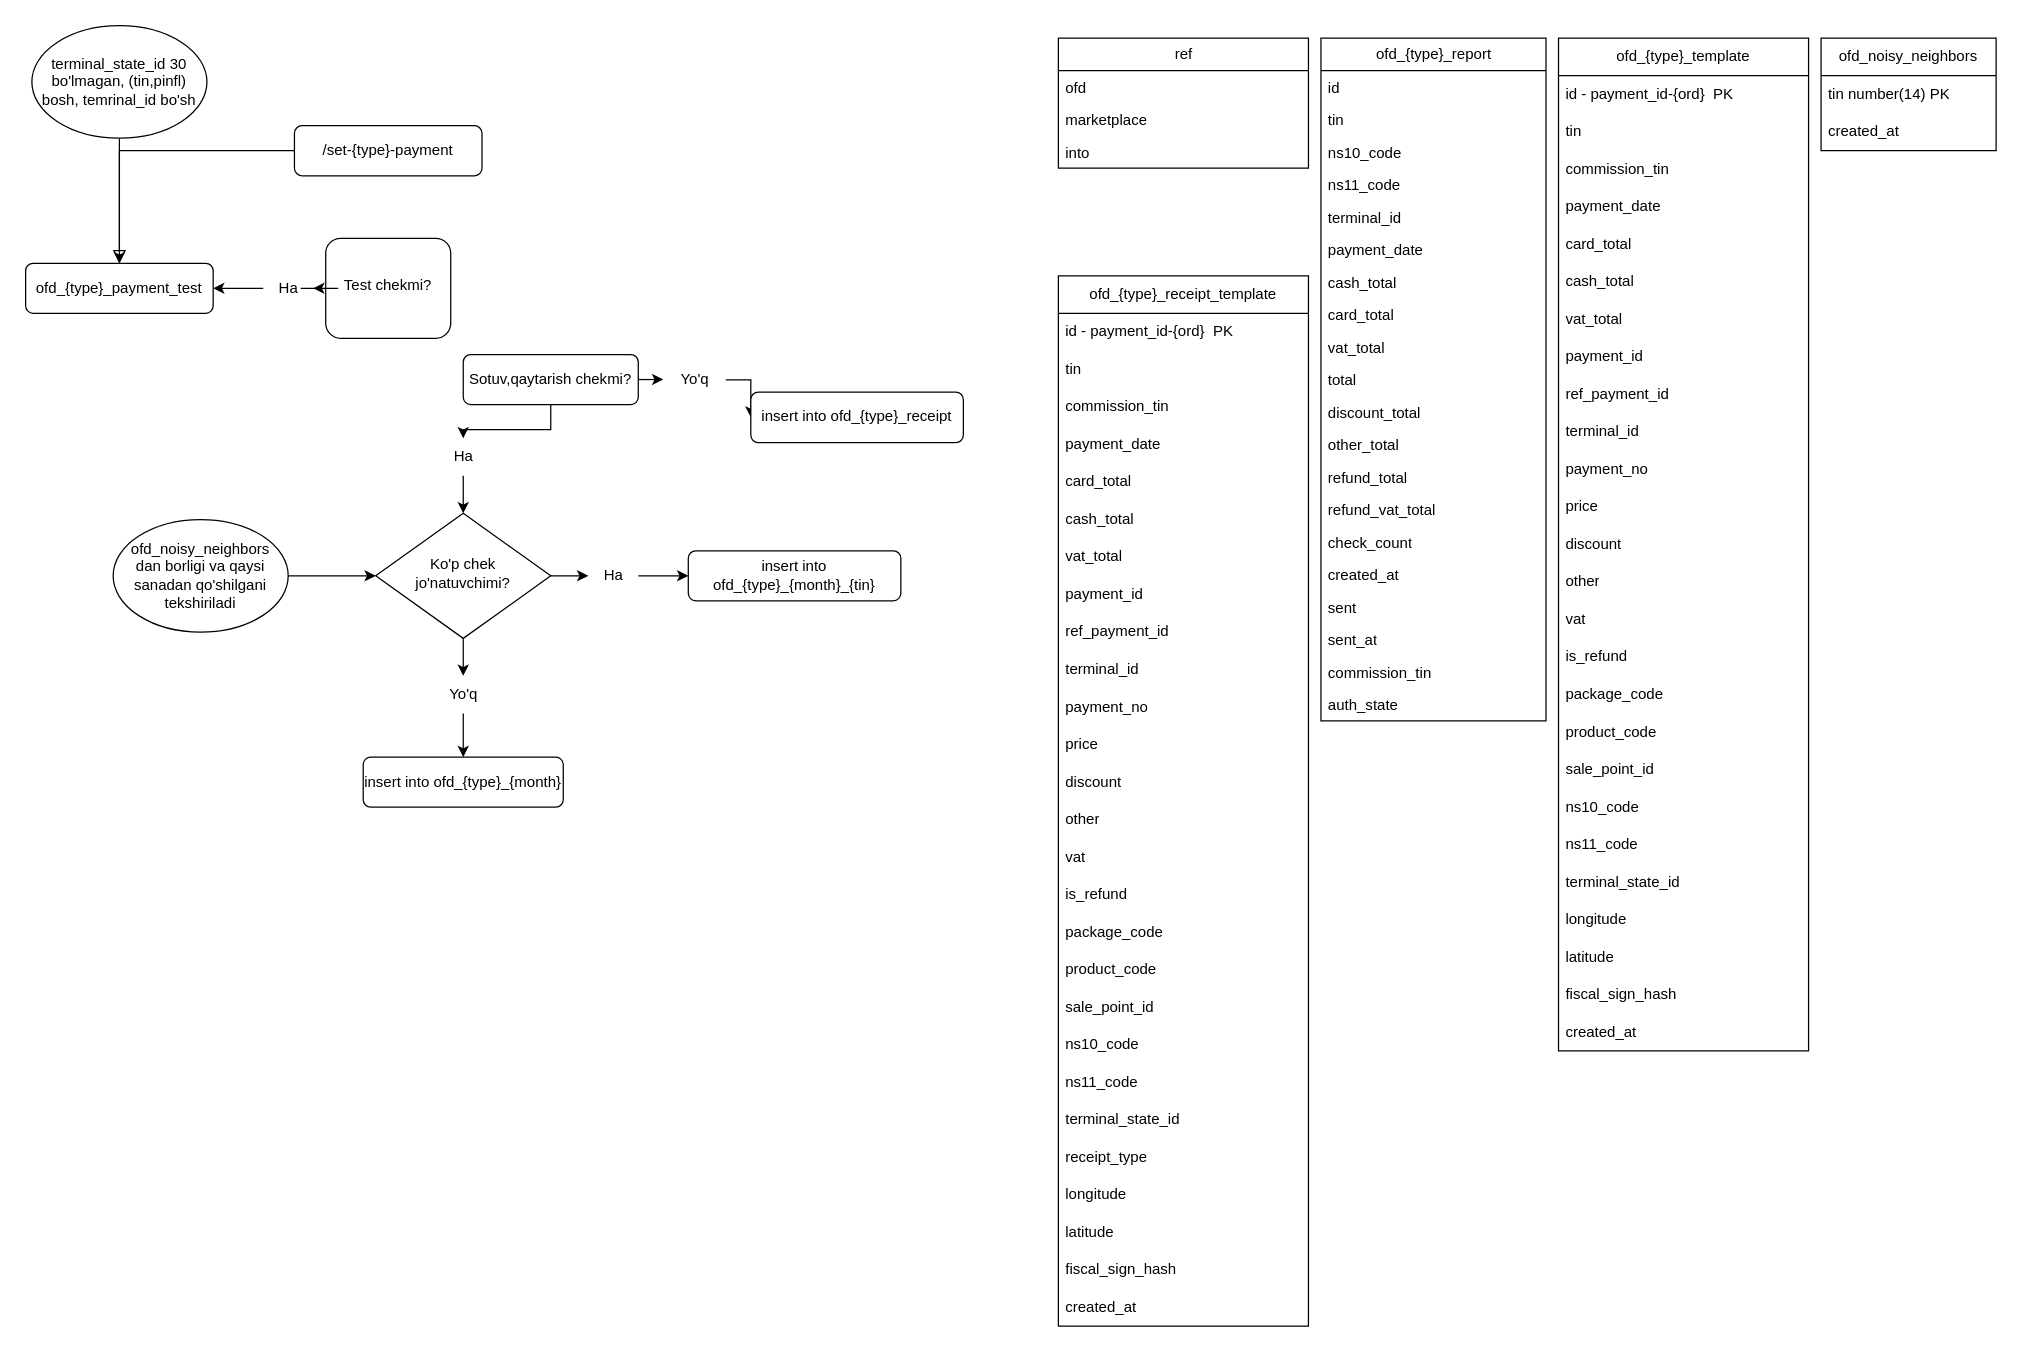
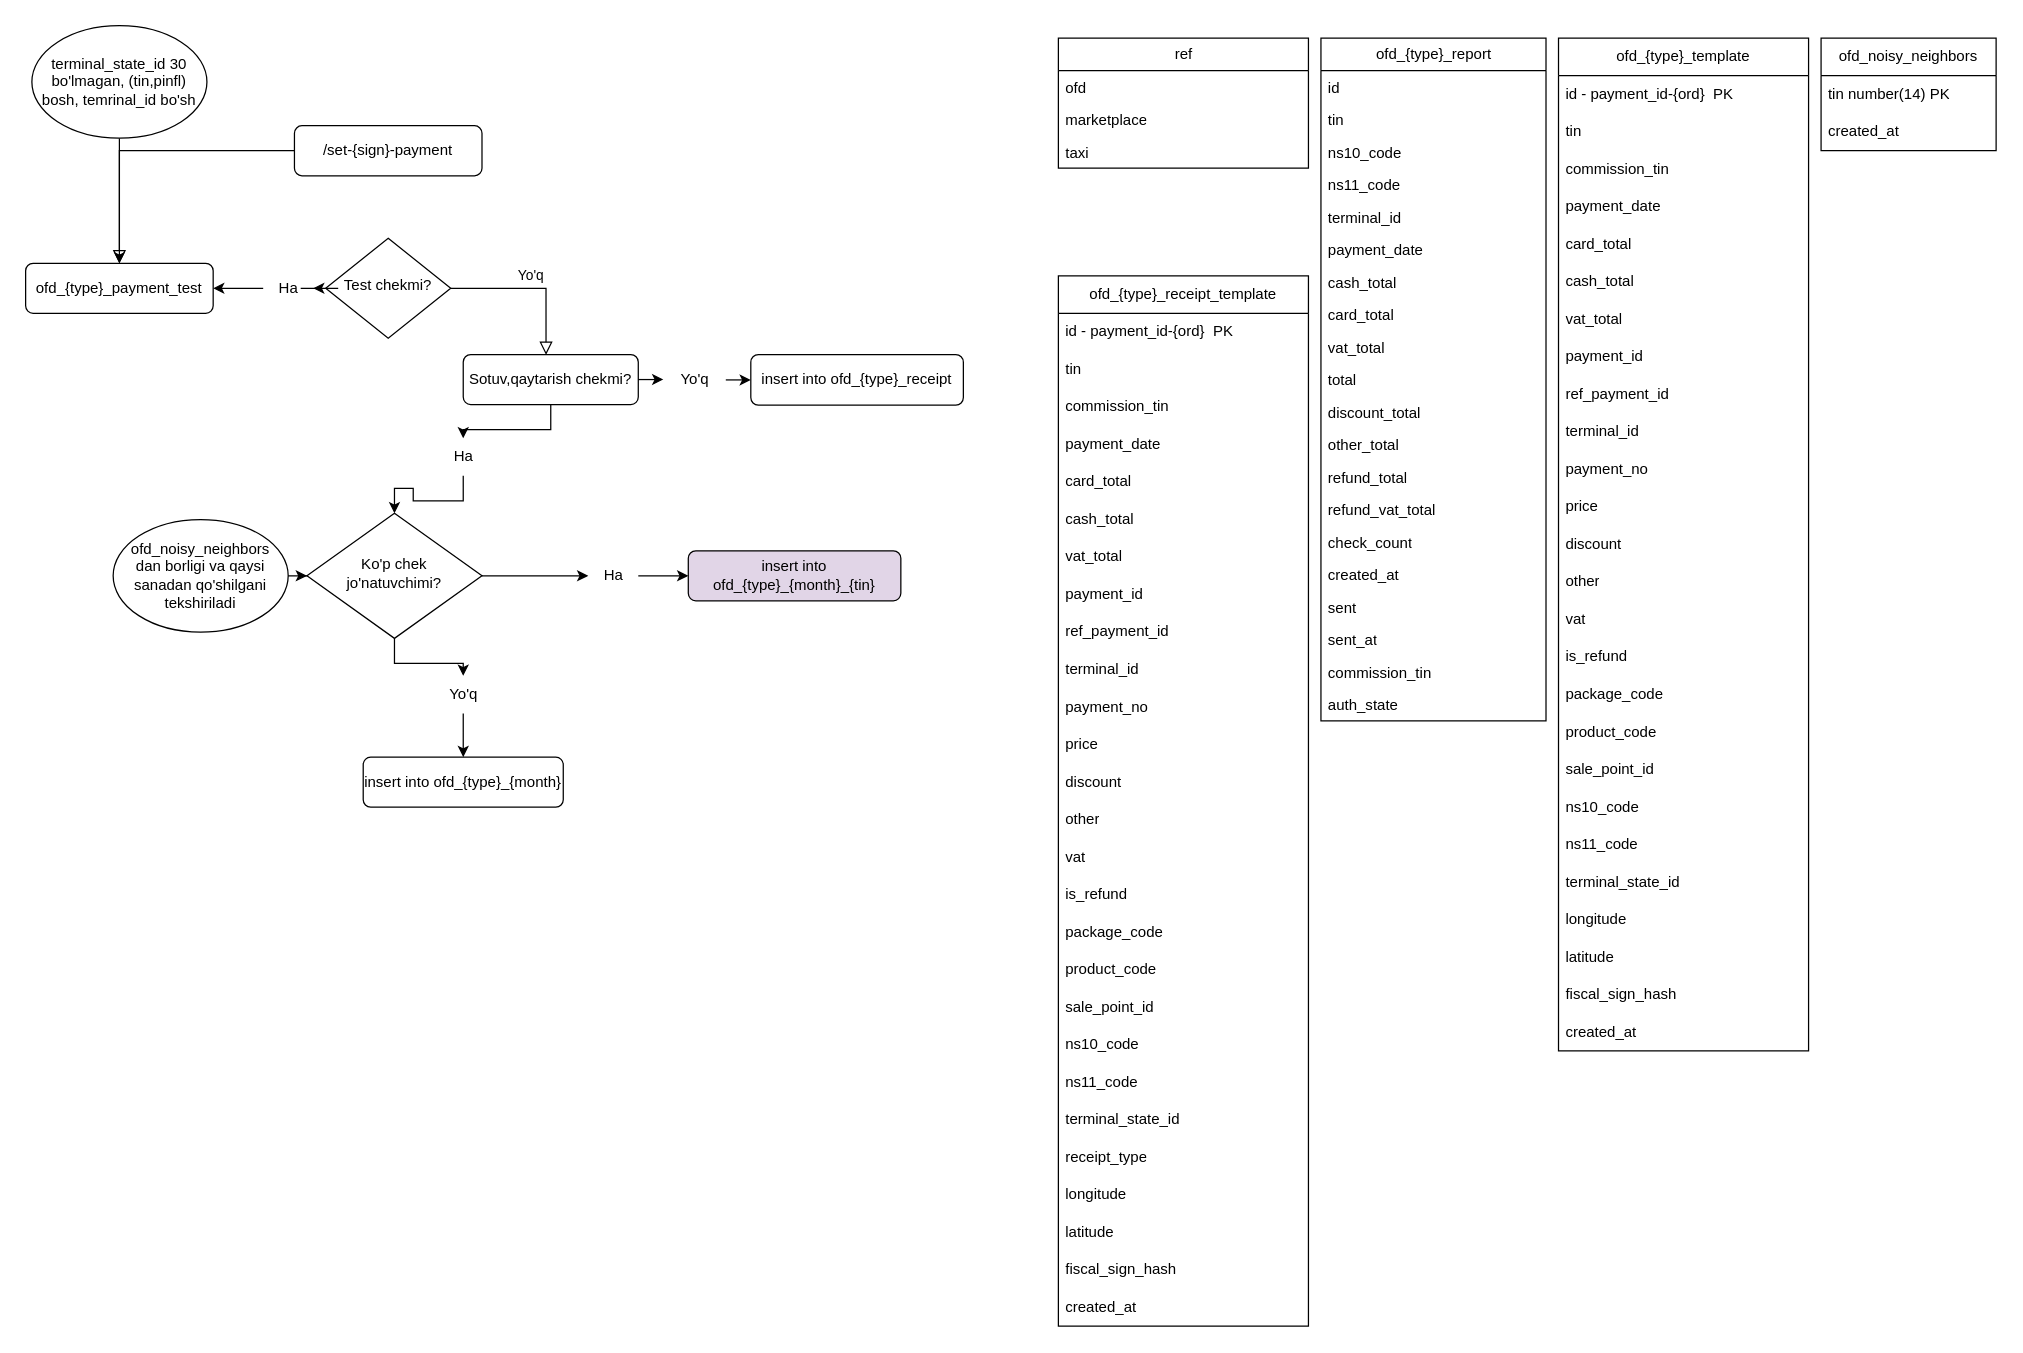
(388, 151) -> (388, 151)
(1080, 153) -> (1080, 153)
(388, 288) -> (388, 288)
none -> (525, 288)
(857, 417) -> (857, 380)
(463, 576) -> (394, 576)
(794, 576) -> (794, 576)
